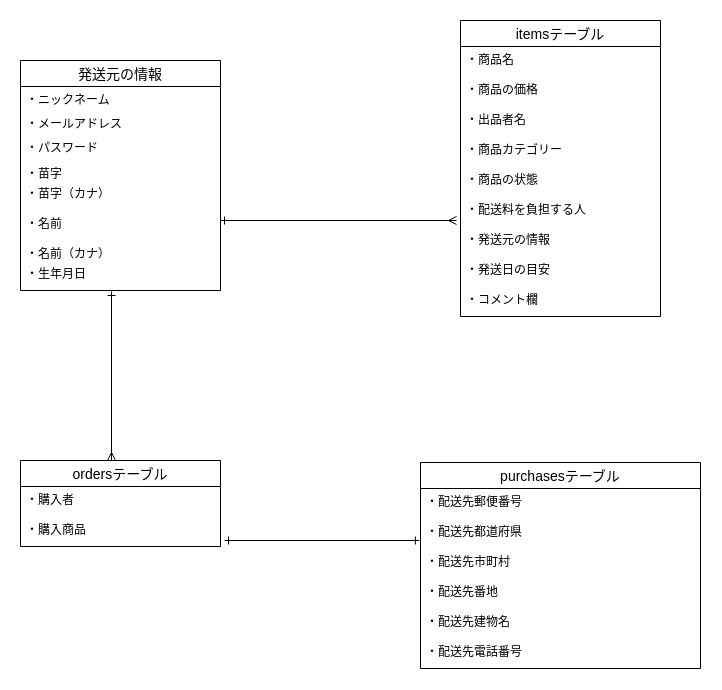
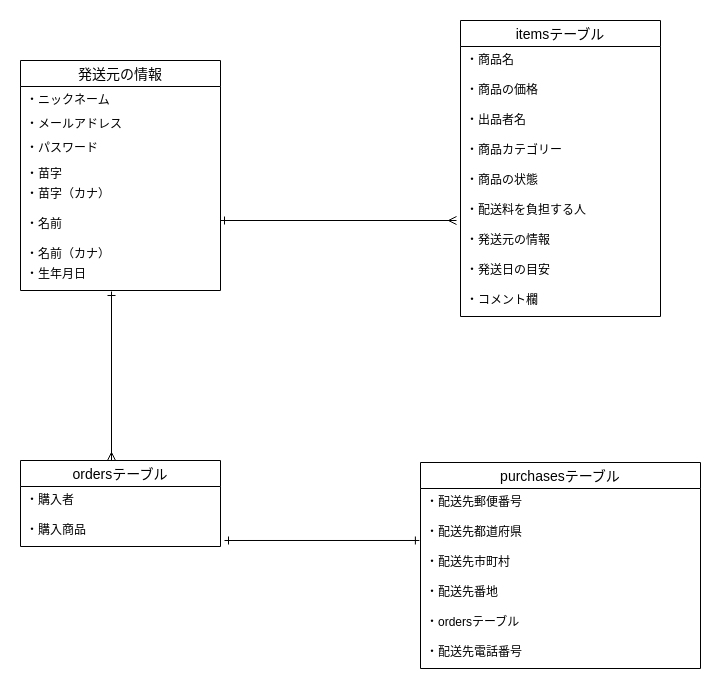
(468, 622) -> (476, 622)
